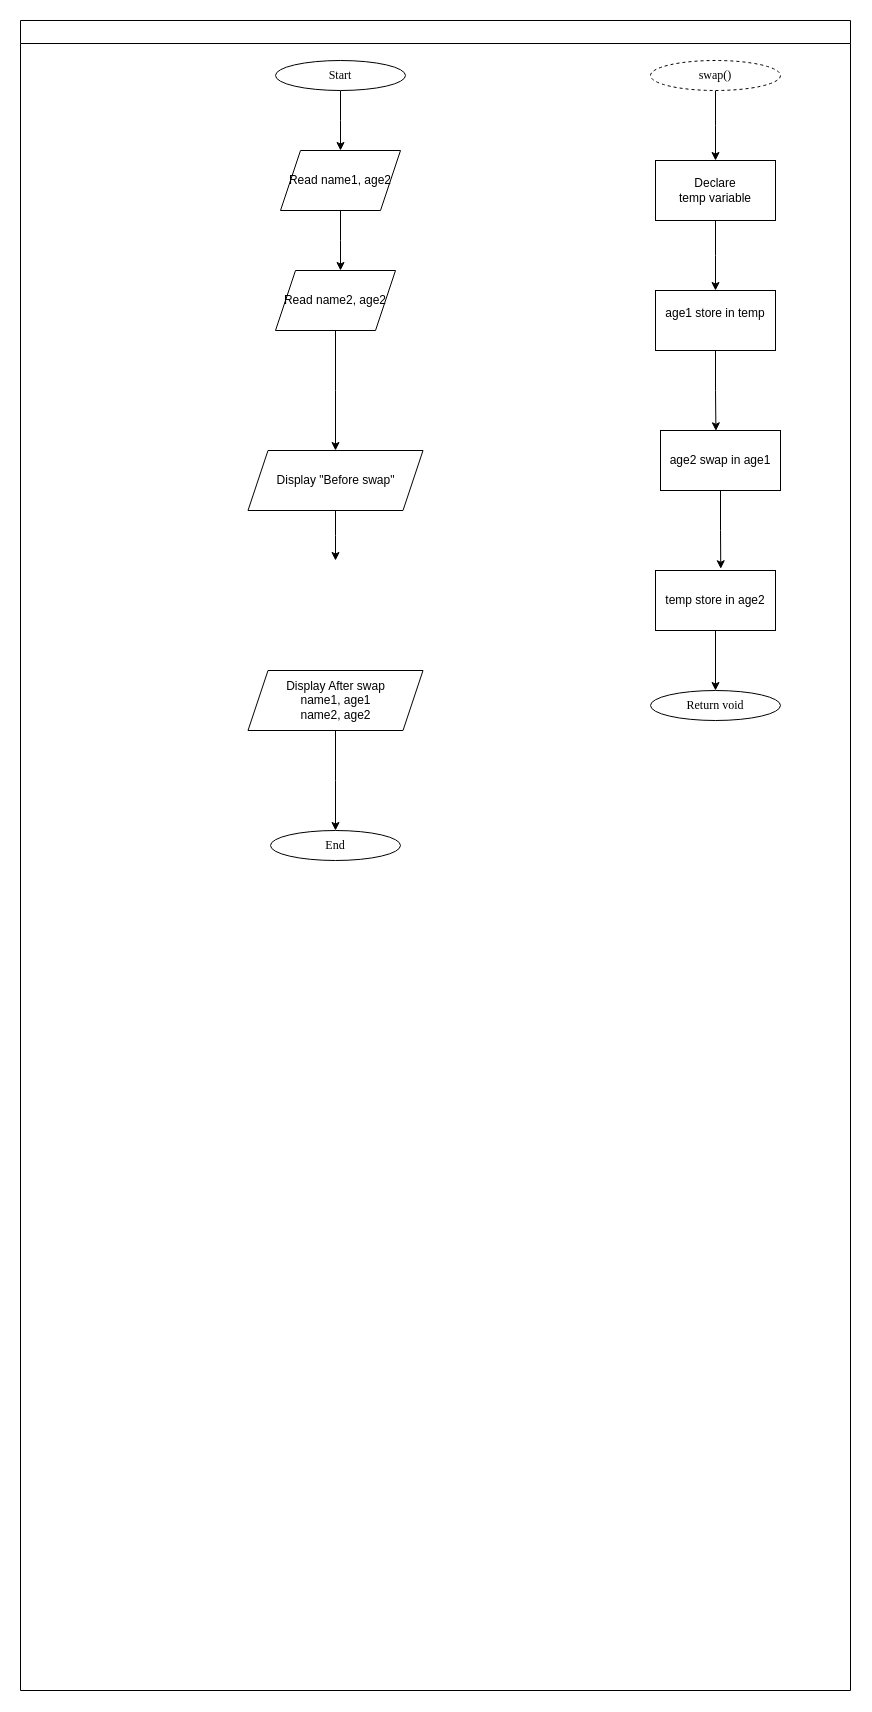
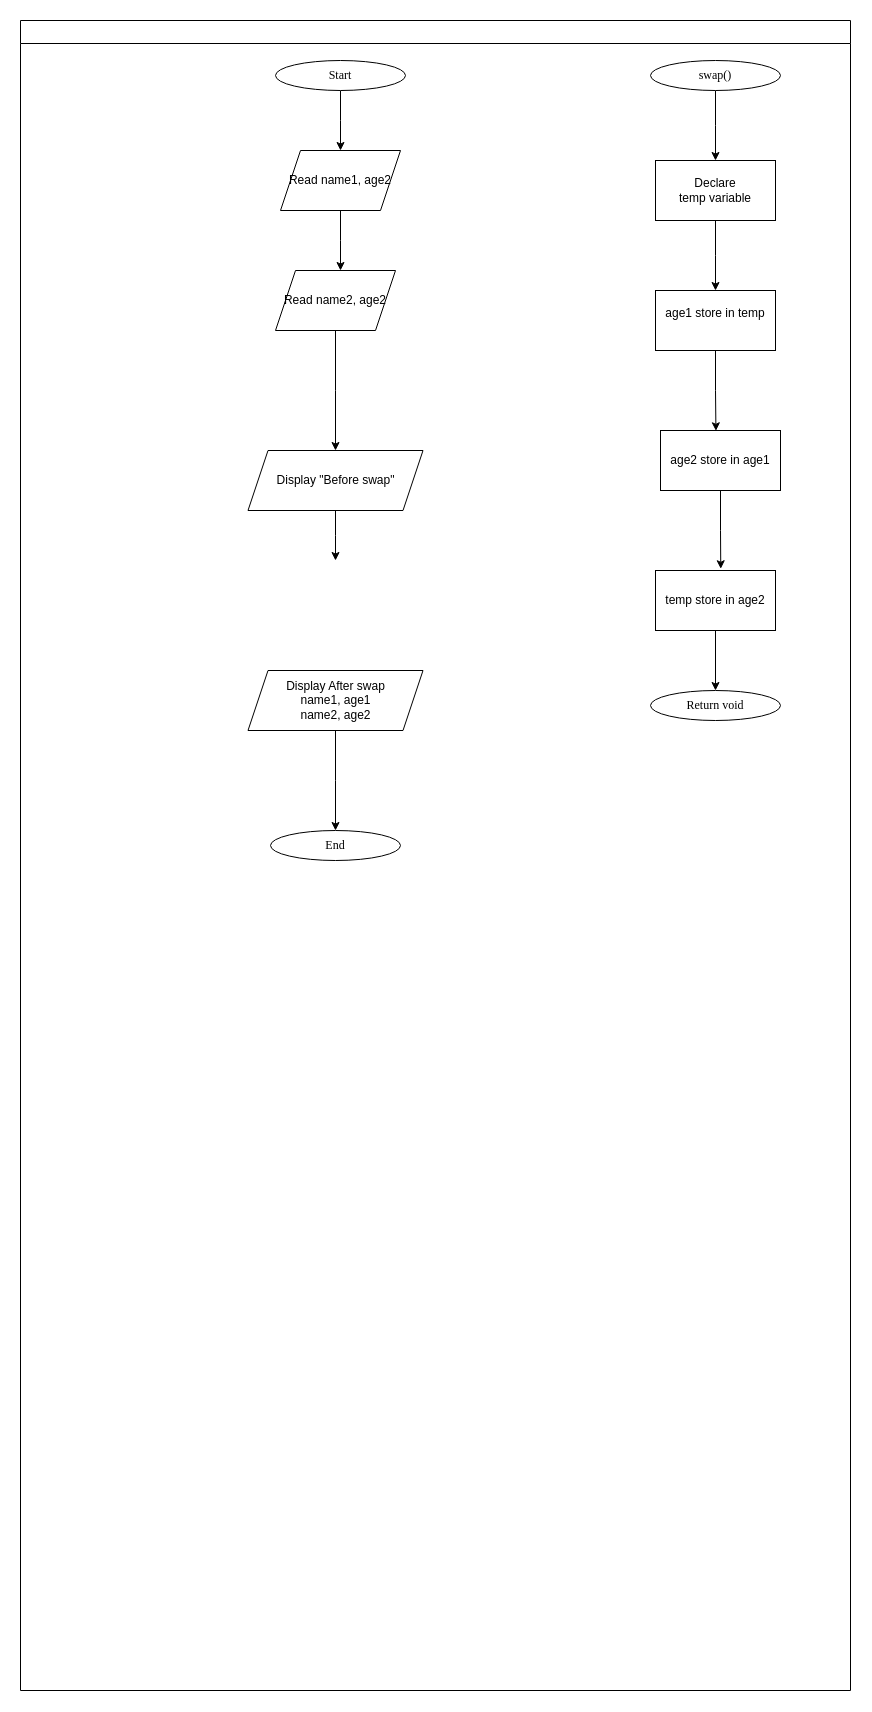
(716, 76) -> (716, 76)
(721, 461) -> (721, 461)
